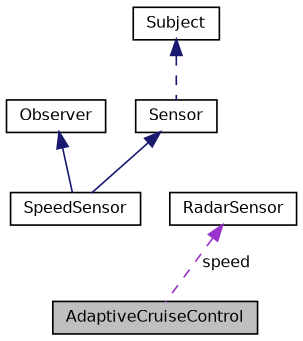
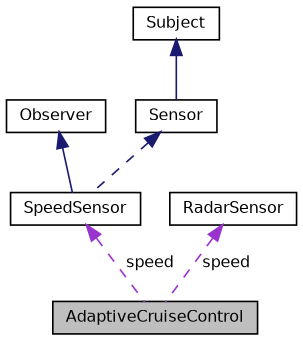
(176, 78) -> (176, 78)
(120, 168) -> (120, 168)
none -> (121, 270)
